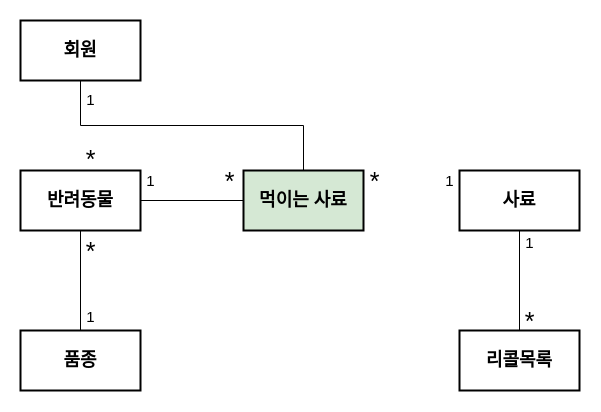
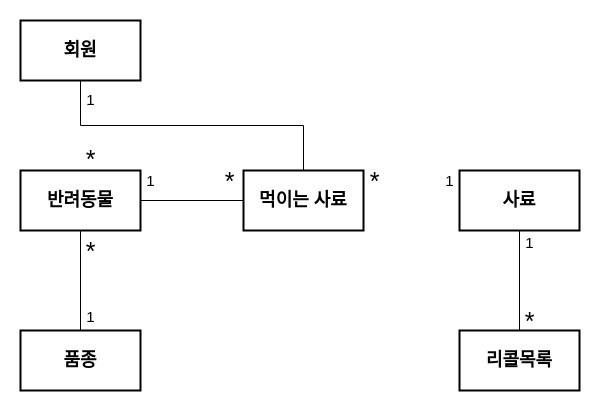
(304, 201) -> (304, 201)
